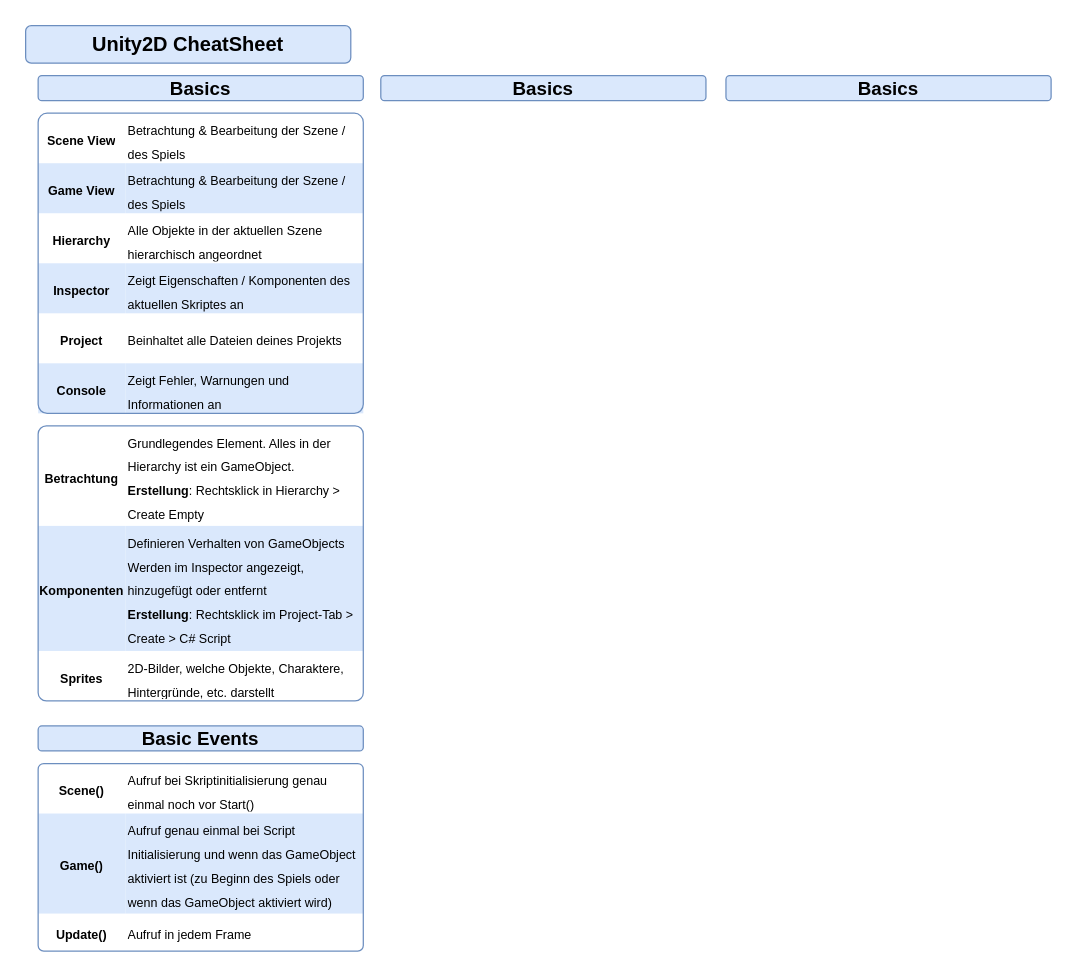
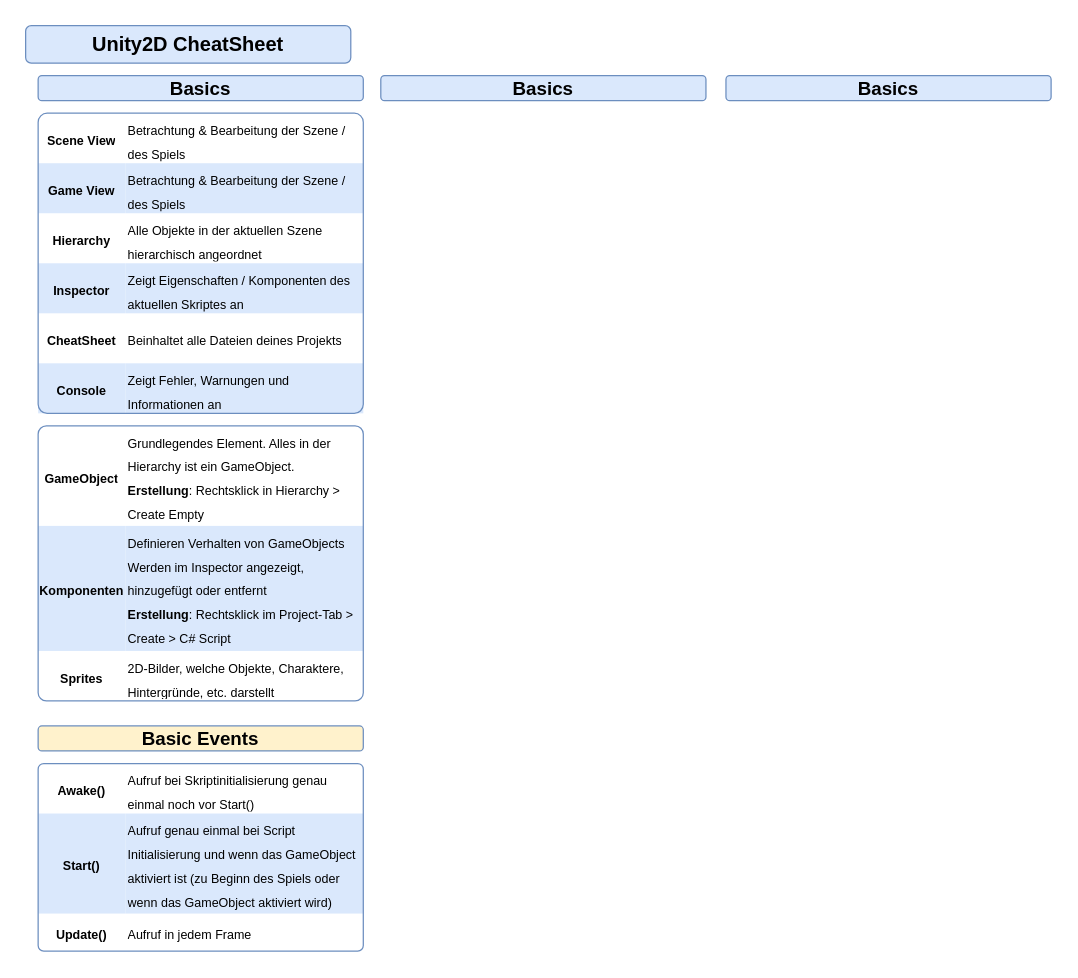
(82, 338) -> (82, 338)
(82, 476) -> (82, 476)
(201, 738) -> (201, 738)
(82, 788) -> (82, 788)
(82, 863) -> (82, 863)
